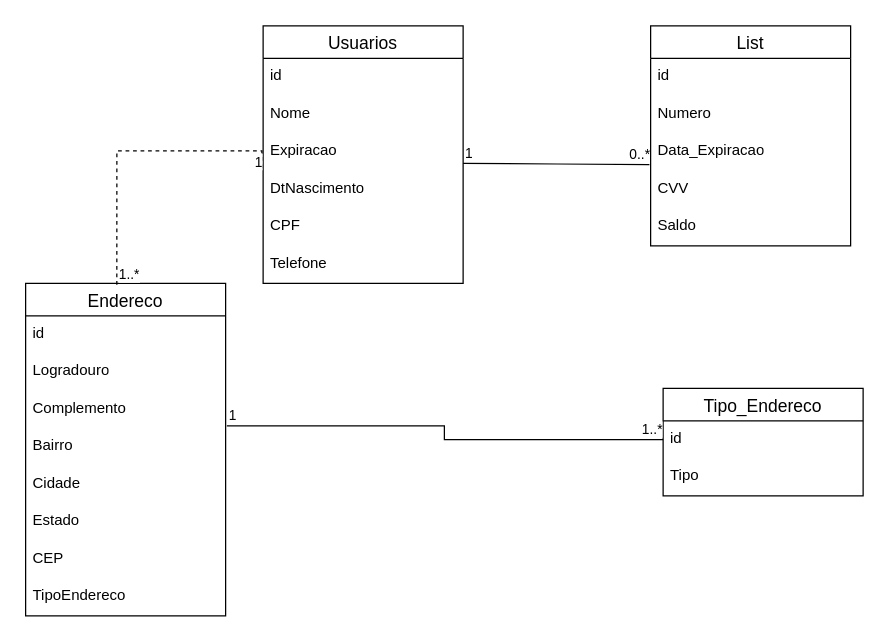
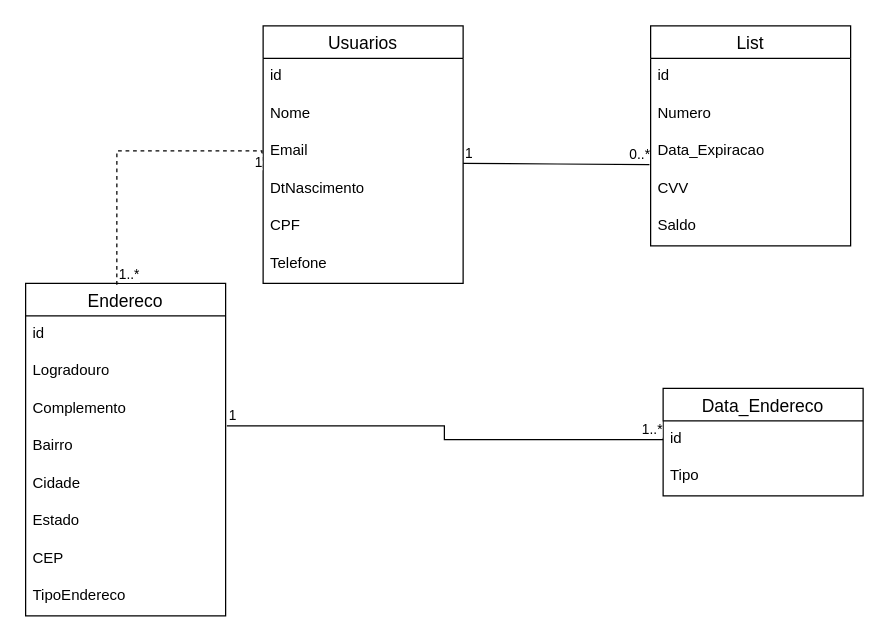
(306, 151) -> (288, 151)
(763, 405) -> (763, 405)
